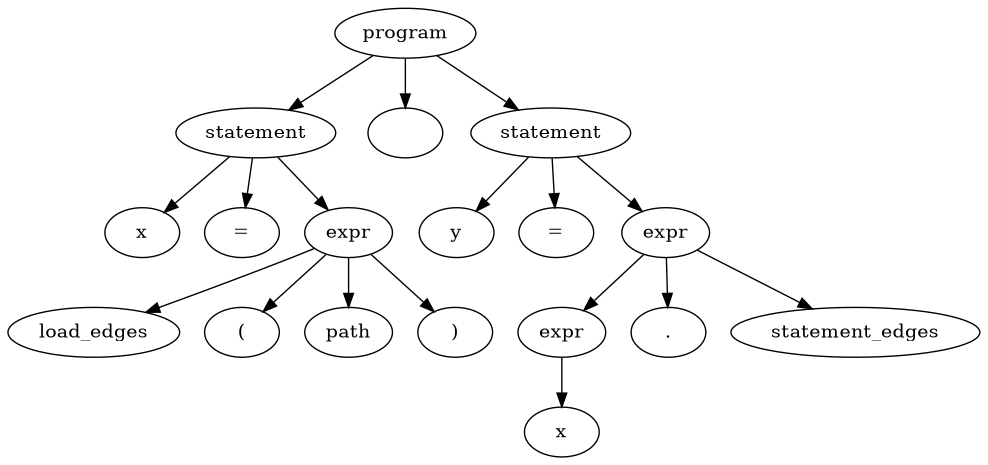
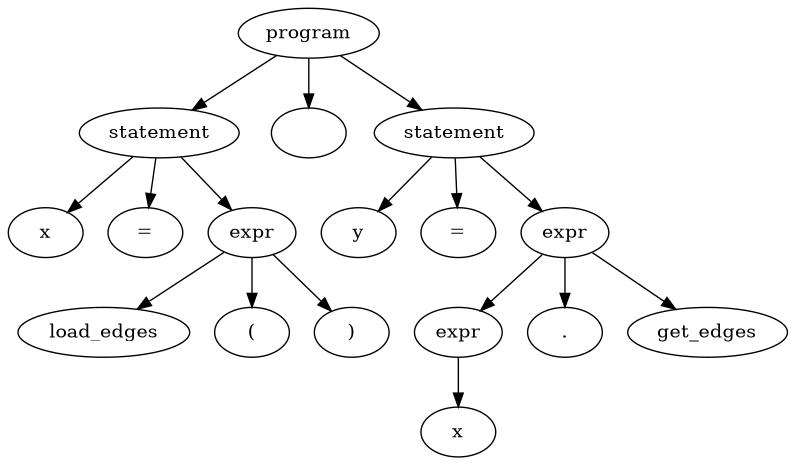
(349, 332) -> none
(855, 332) -> (708, 332)
